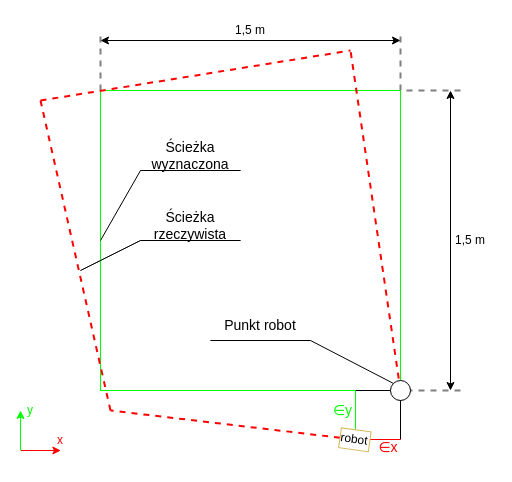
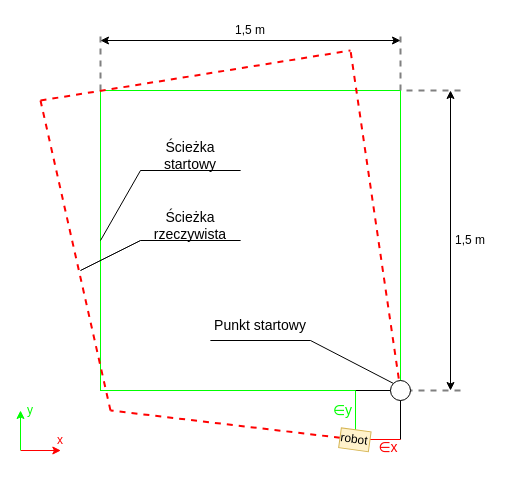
(191, 156) -> (191, 156)
(261, 326) -> (261, 326)
(355, 440) -> (355, 440)
